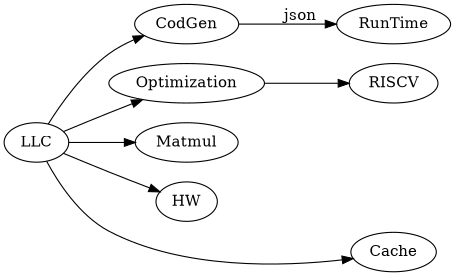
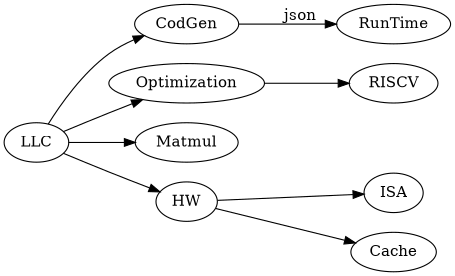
none -> (394, 193)
(176, 255) -> (280, 224)
